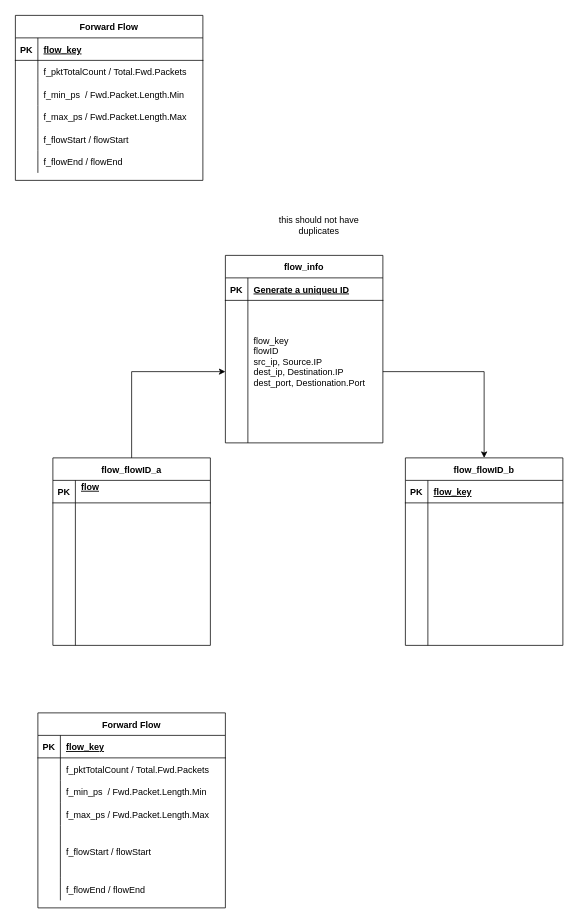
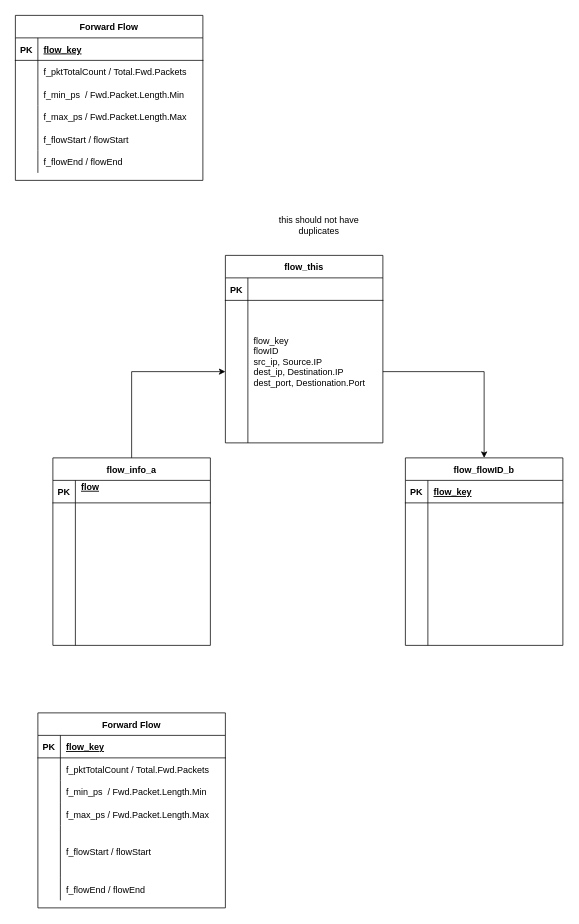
(304, 267) -> (304, 267)
(315, 289) -> none
(131, 470) -> (131, 470)
